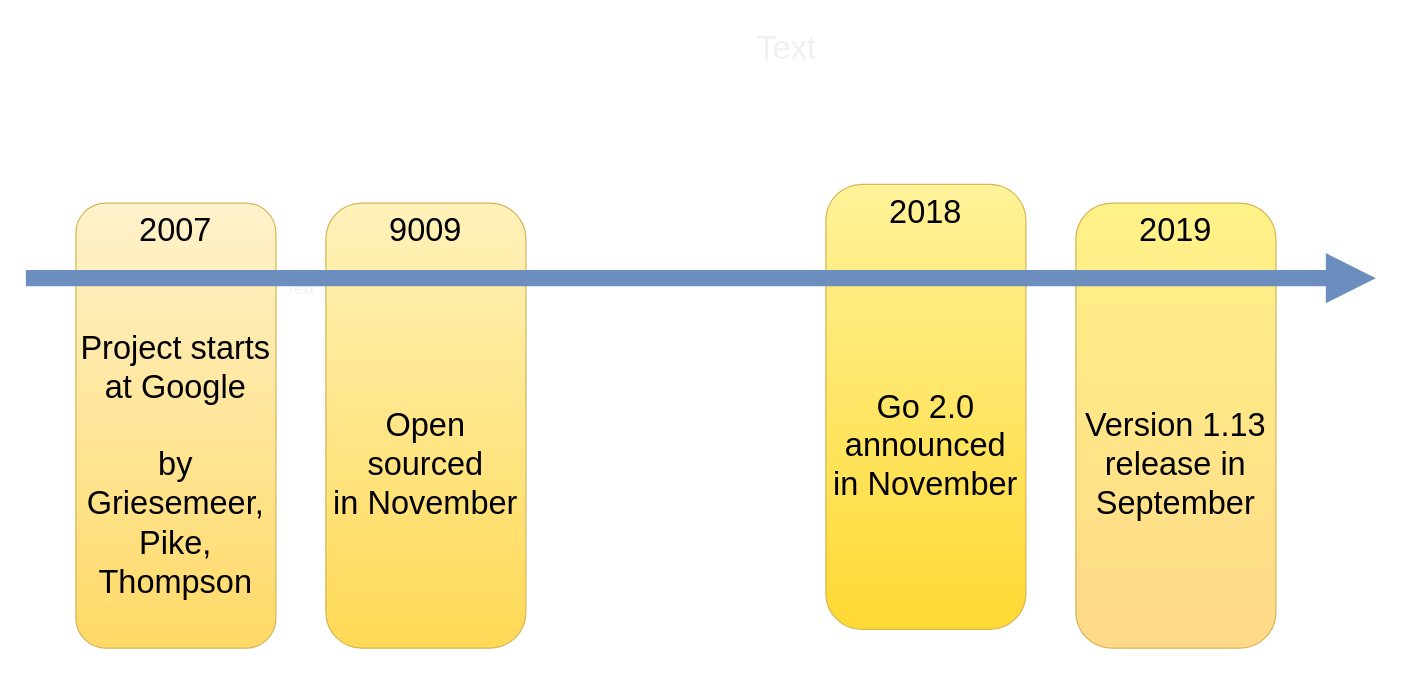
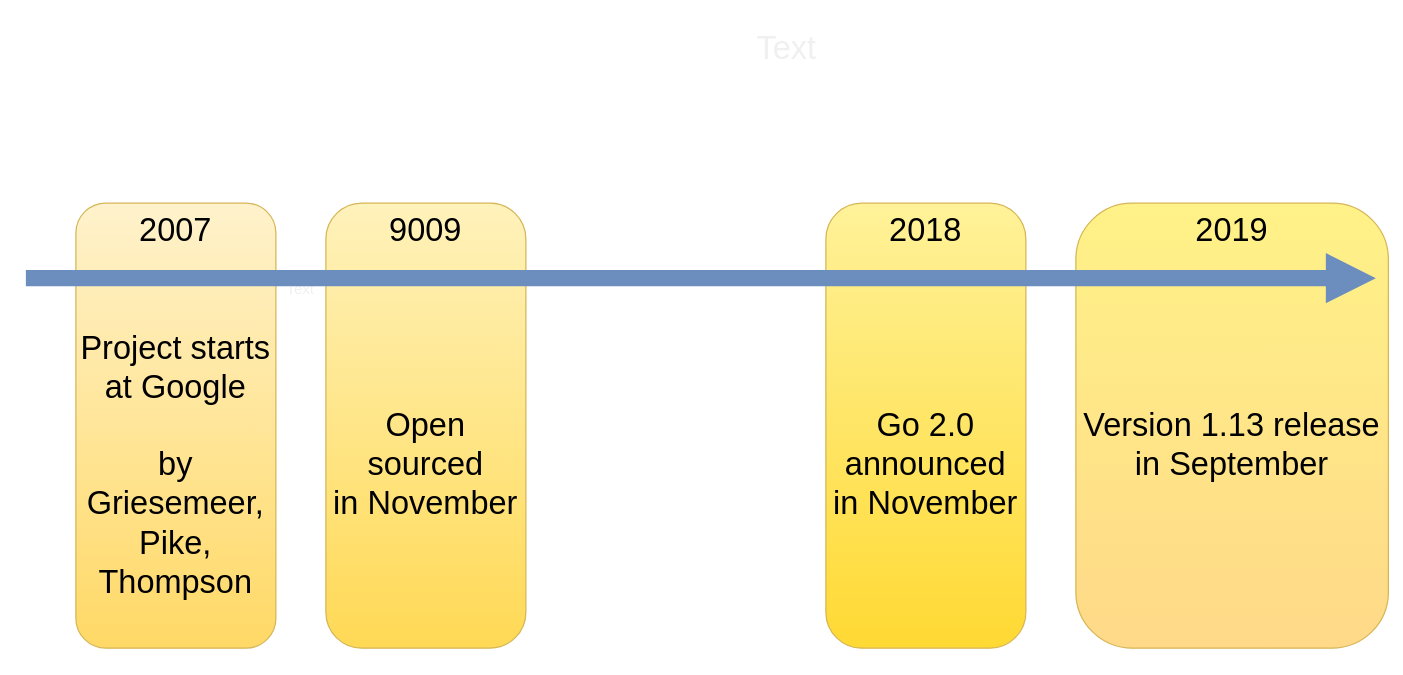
(926, 407) -> (926, 426)
(1176, 426) -> (1232, 426)
